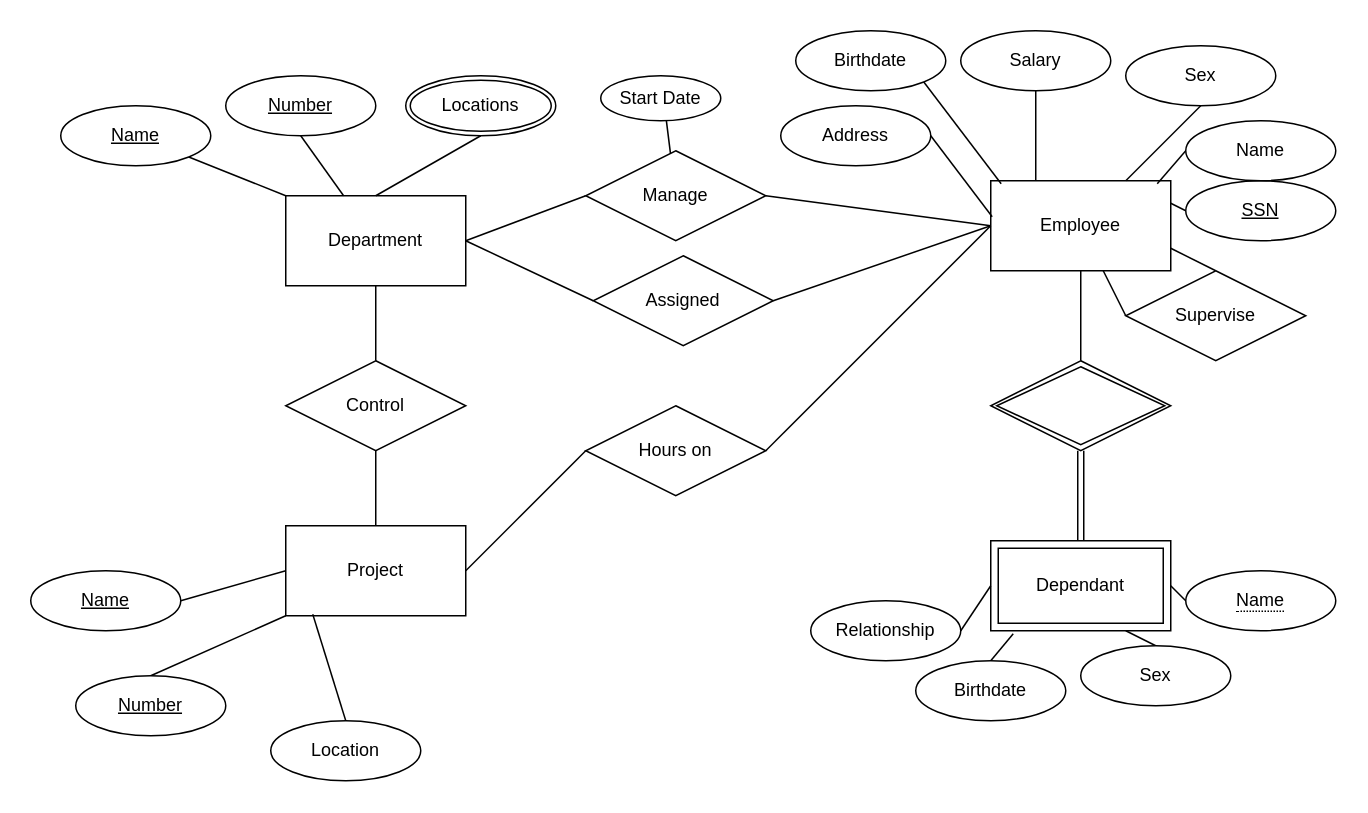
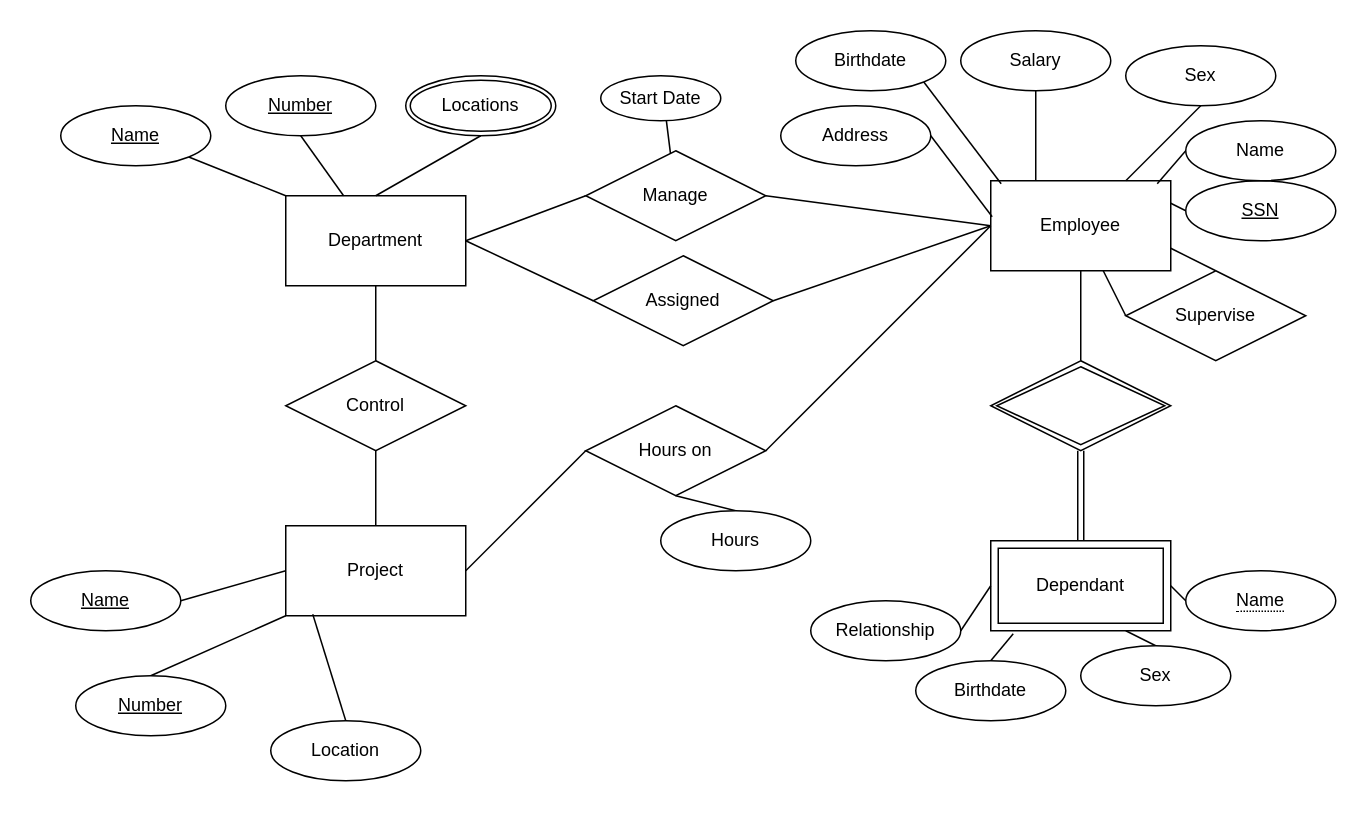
none -> (706, 503)
none -> (736, 541)
